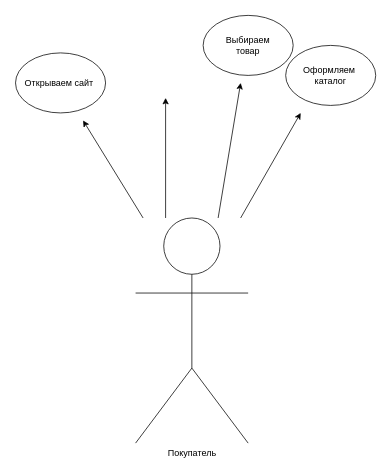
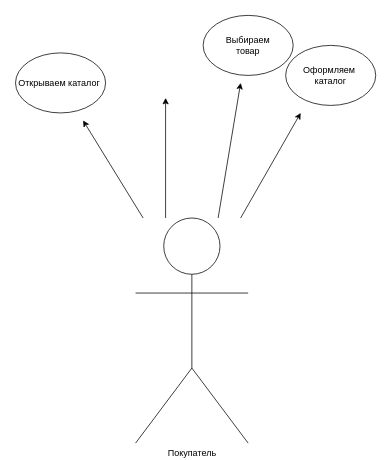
(60, 83) -> (60, 83)
